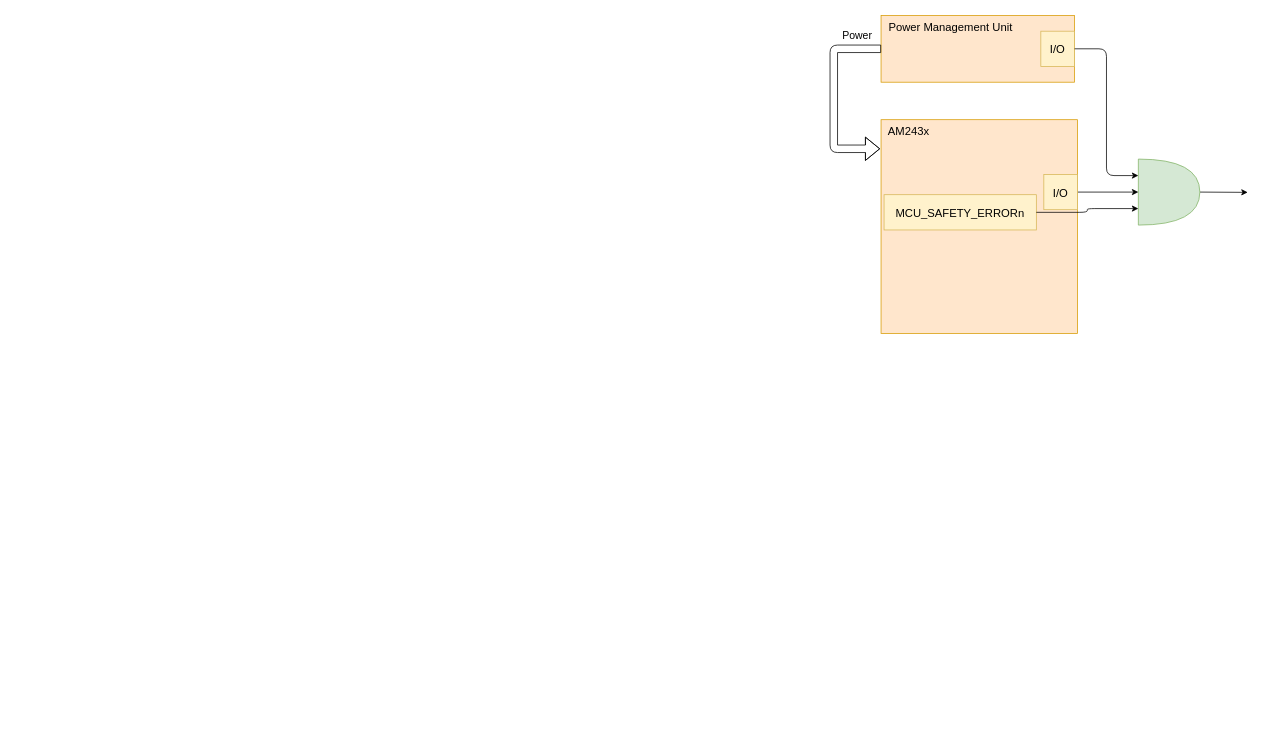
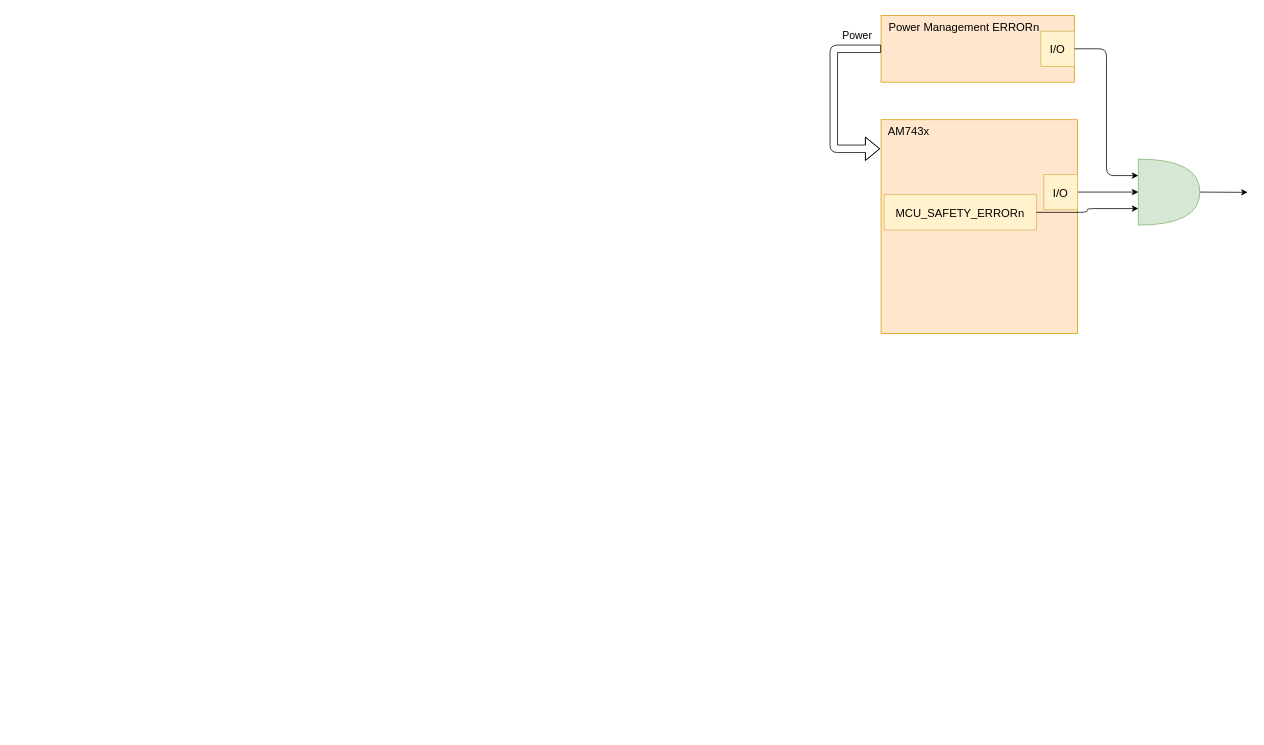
(944, 27) -> (952, 27)
(901, 132) -> (901, 132)
